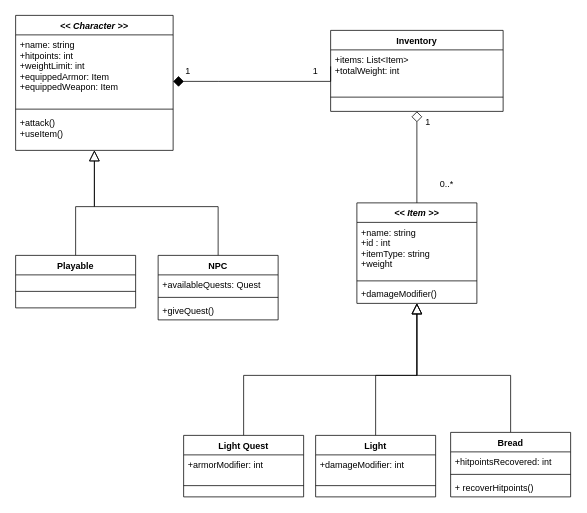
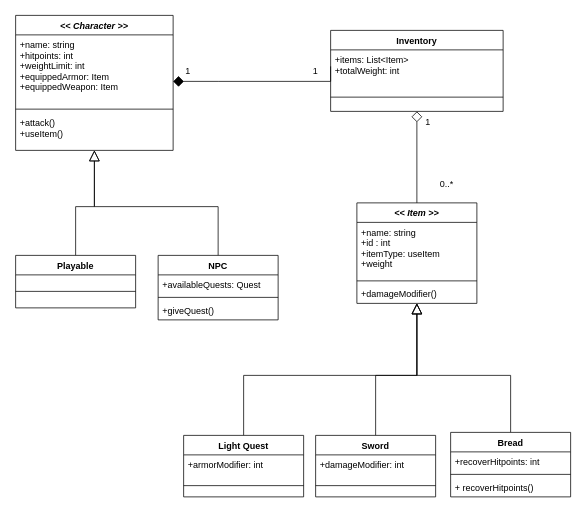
(390, 233) -> (390, 233)
(375, 446) -> (375, 446)
(509, 462) -> (504, 462)
